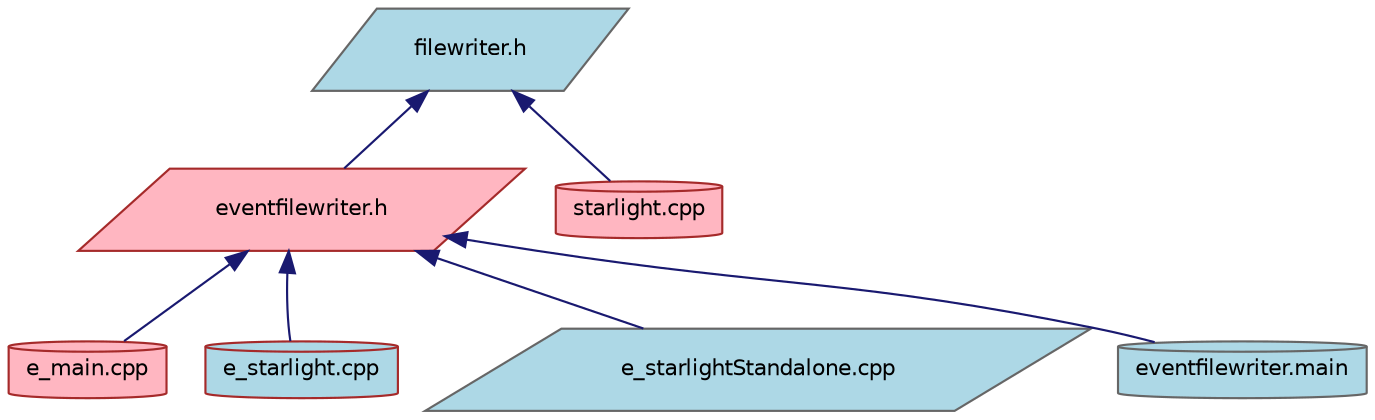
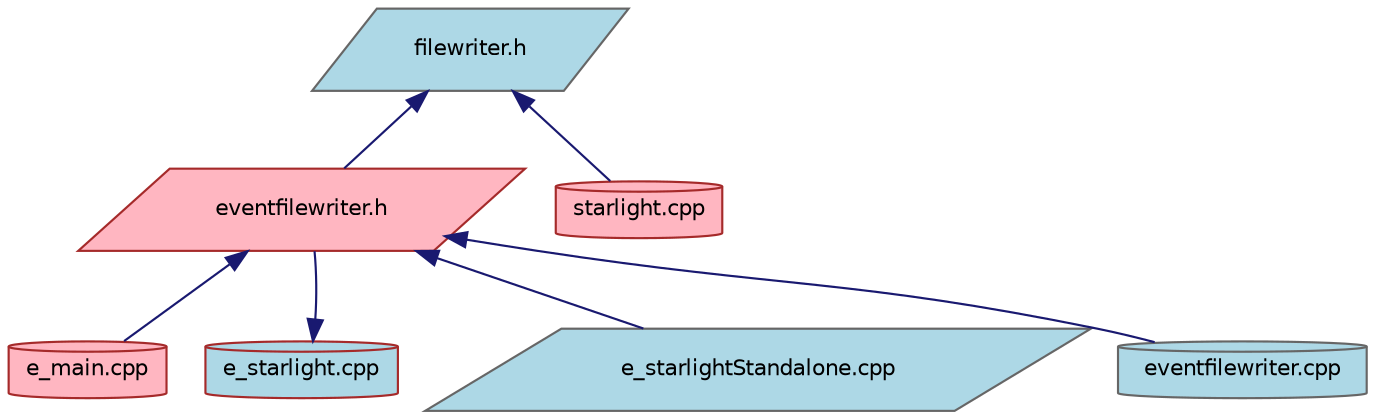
(287, 307) -> (316, 285)
(1242, 370) -> (1242, 370)
